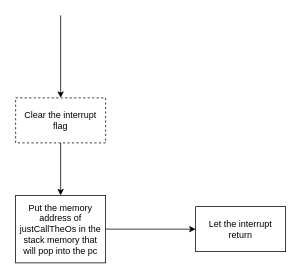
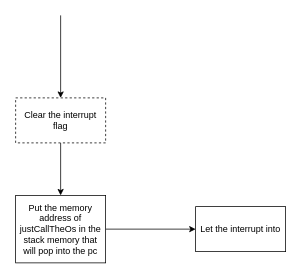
(240, 229) -> (240, 229)
